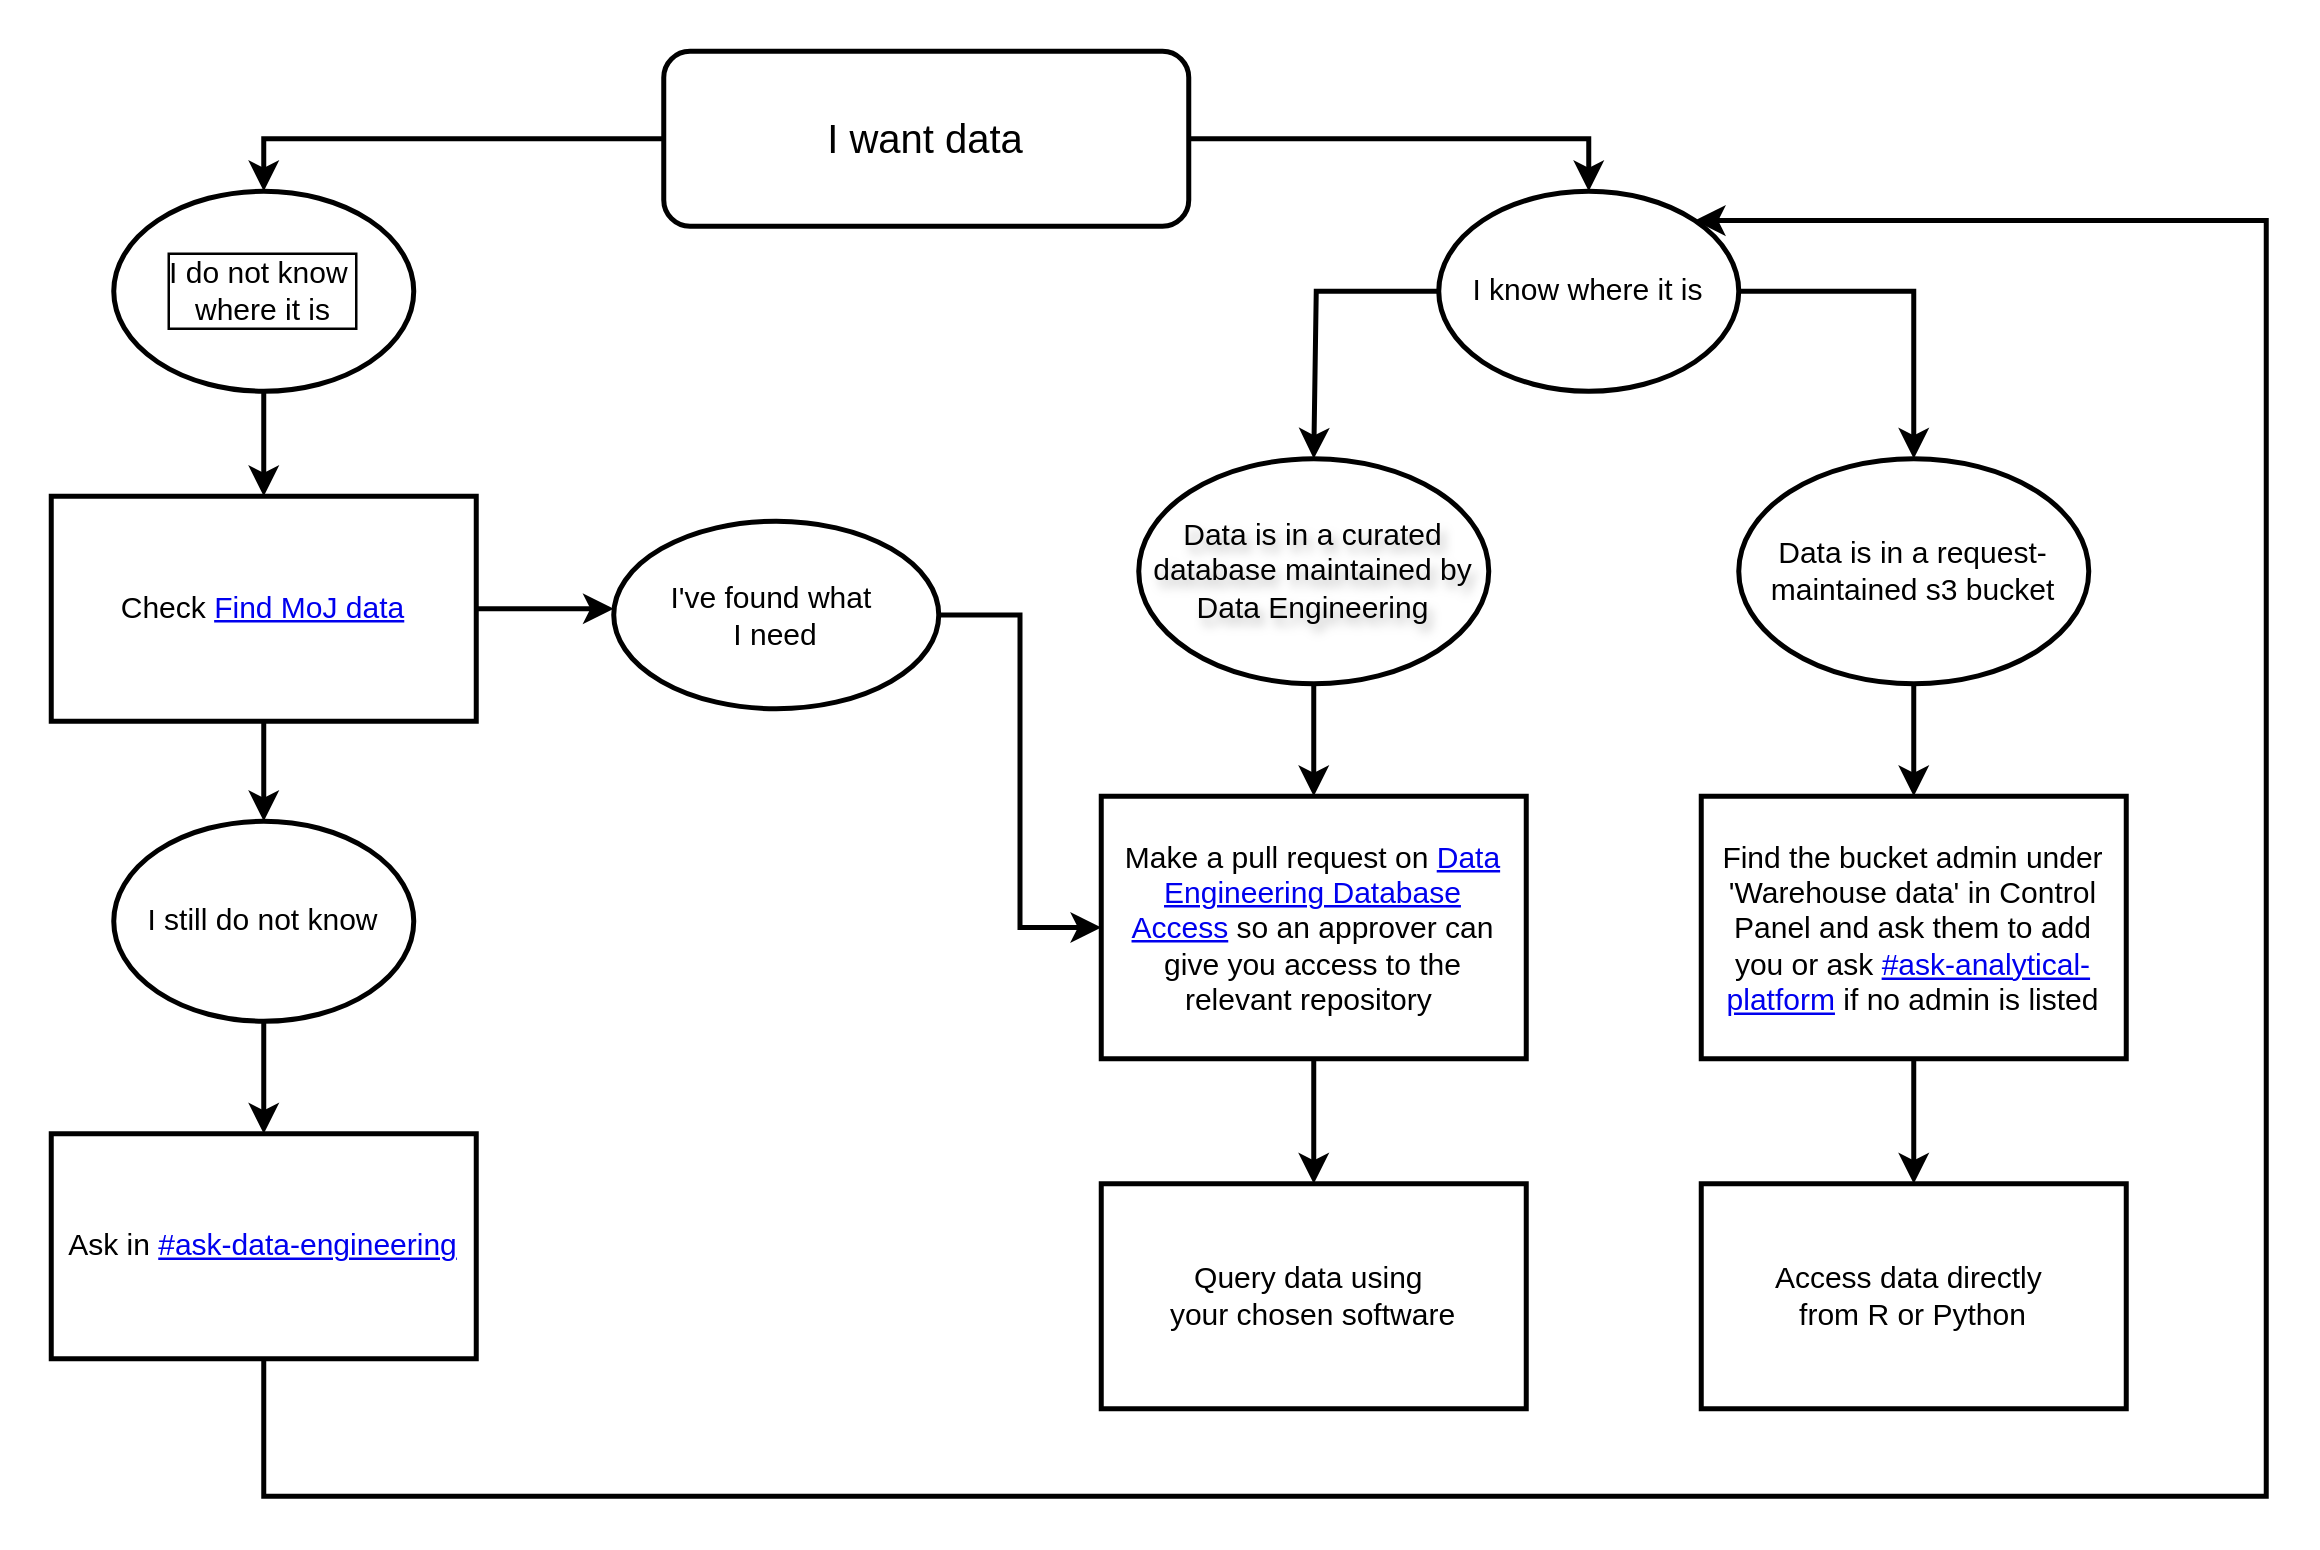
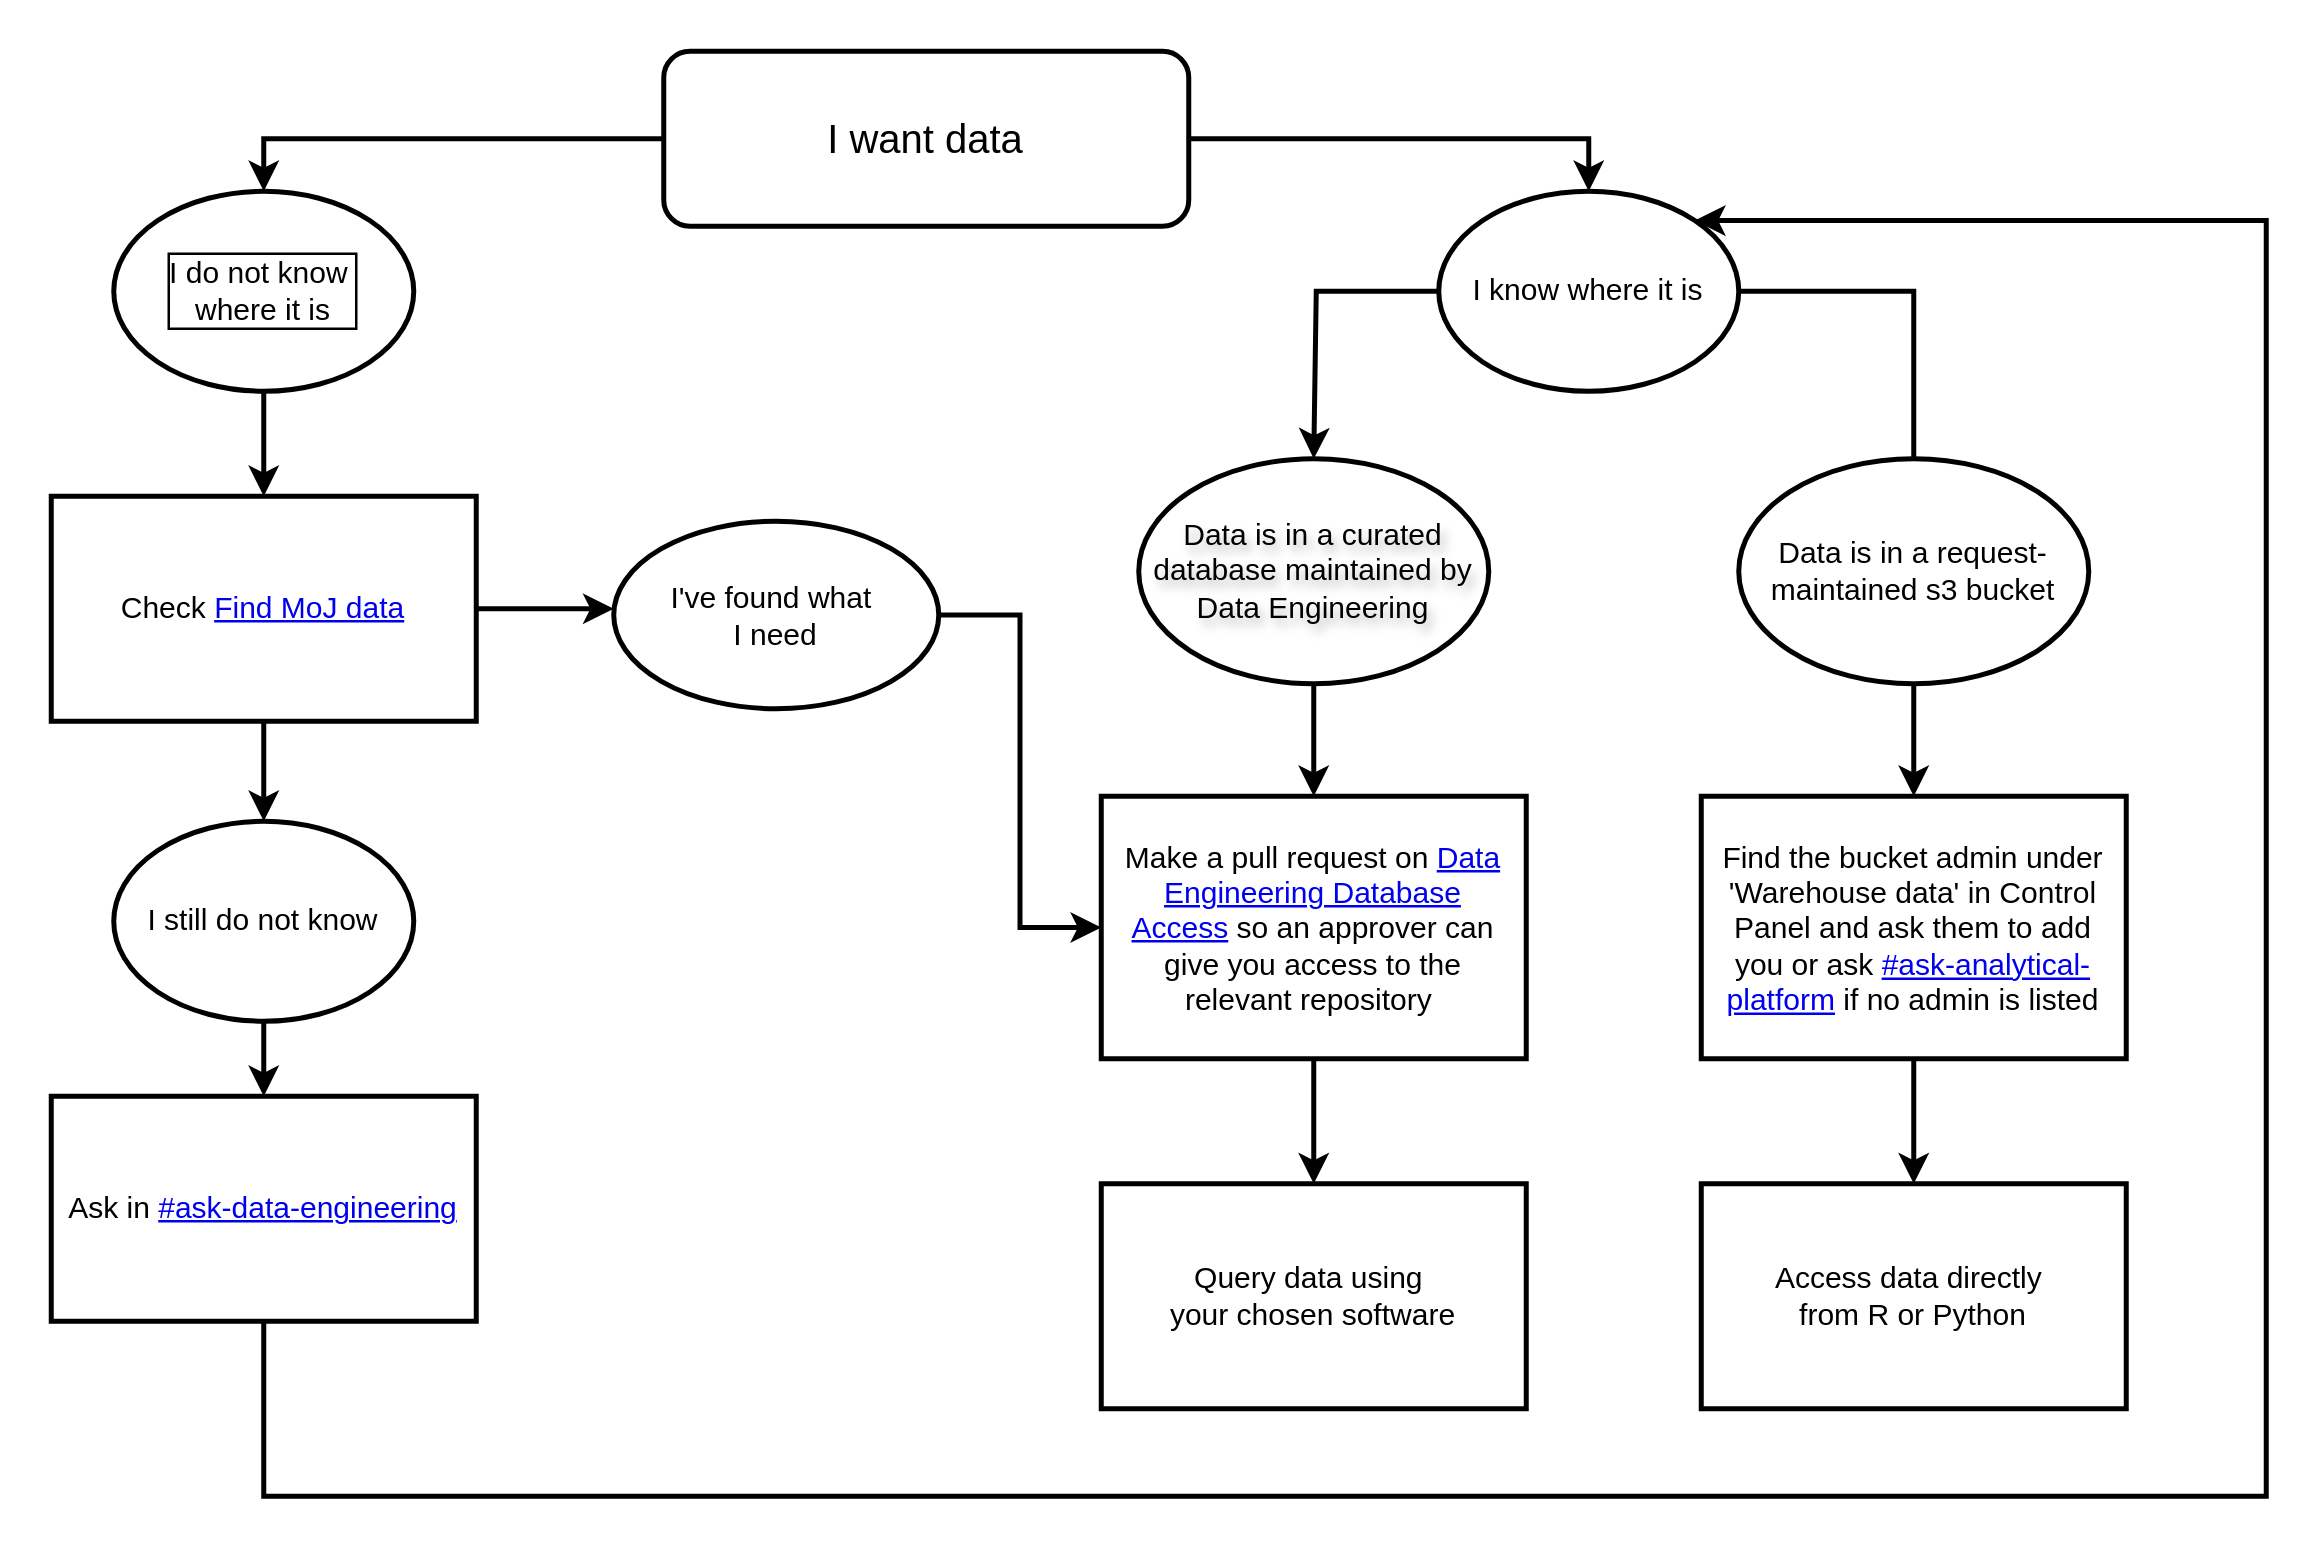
(1914, 435) -> (1914, 444)
(264, 1246) -> (264, 1209)
